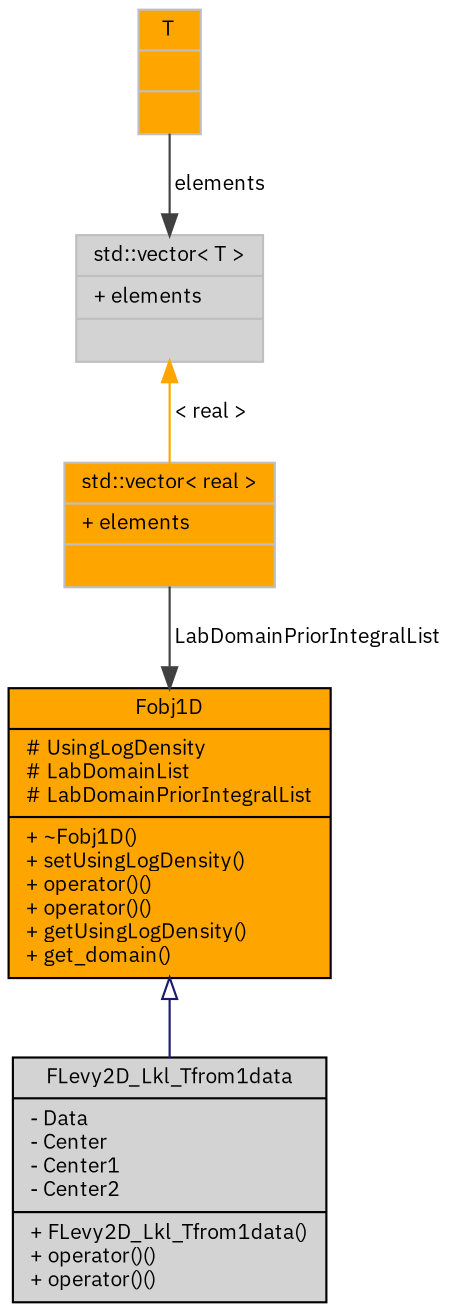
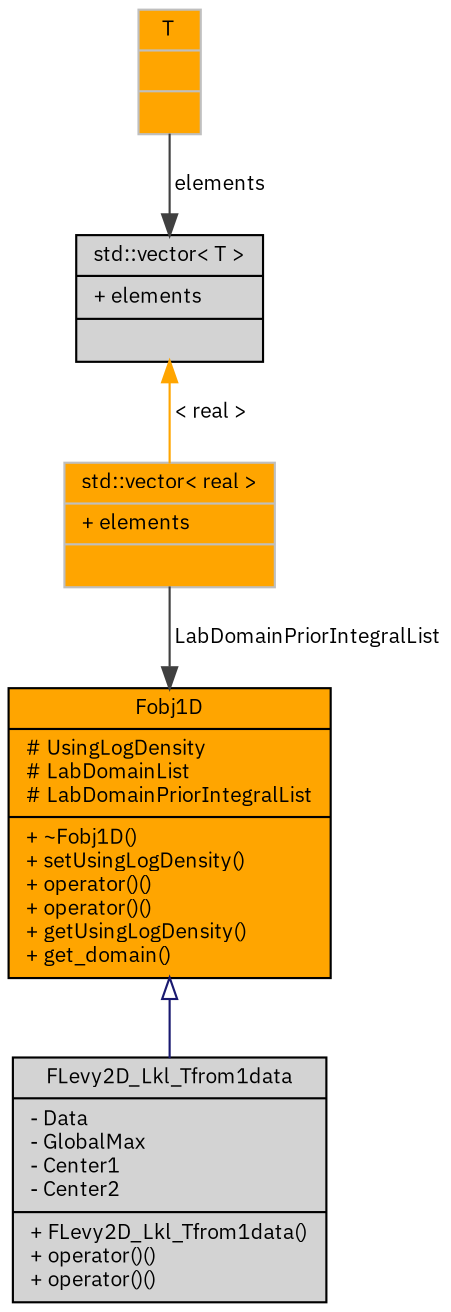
(170, 298) -> (170, 298)
(70, 1142) -> (89, 1142)
